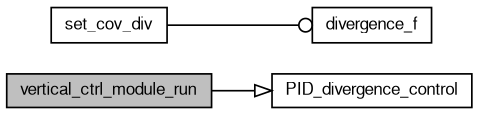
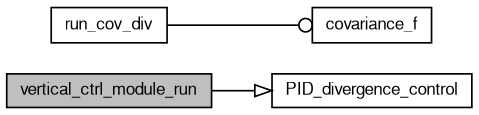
(109, 25) -> (109, 25)
(372, 25) -> (372, 25)
